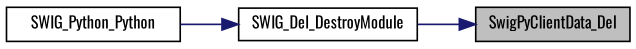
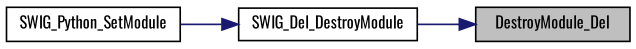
(93, 24) -> (93, 24)
(553, 24) -> (553, 24)
